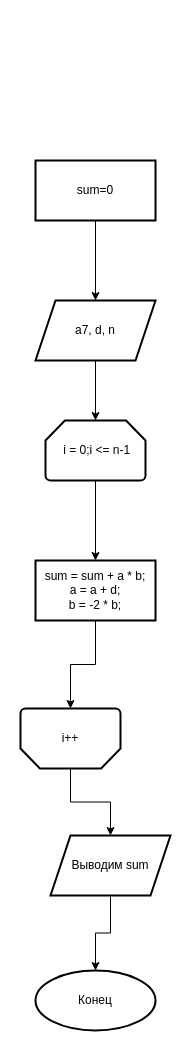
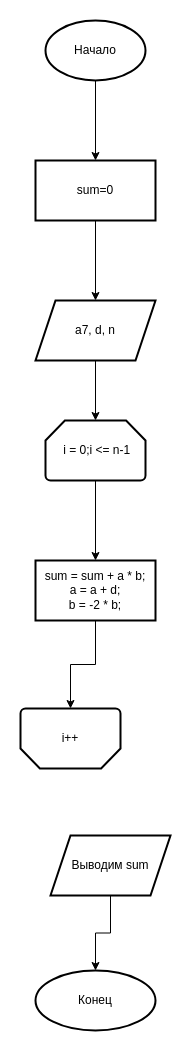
none -> (96, 51)
none -> (96, 117)
(88, 802) -> none
